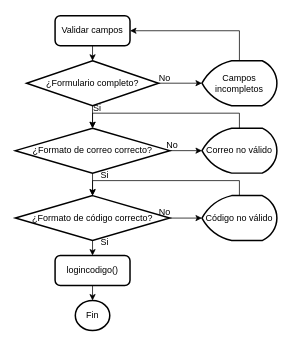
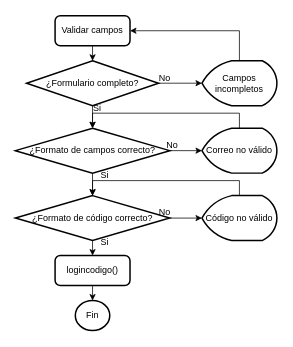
(93, 150) -> (93, 150)
